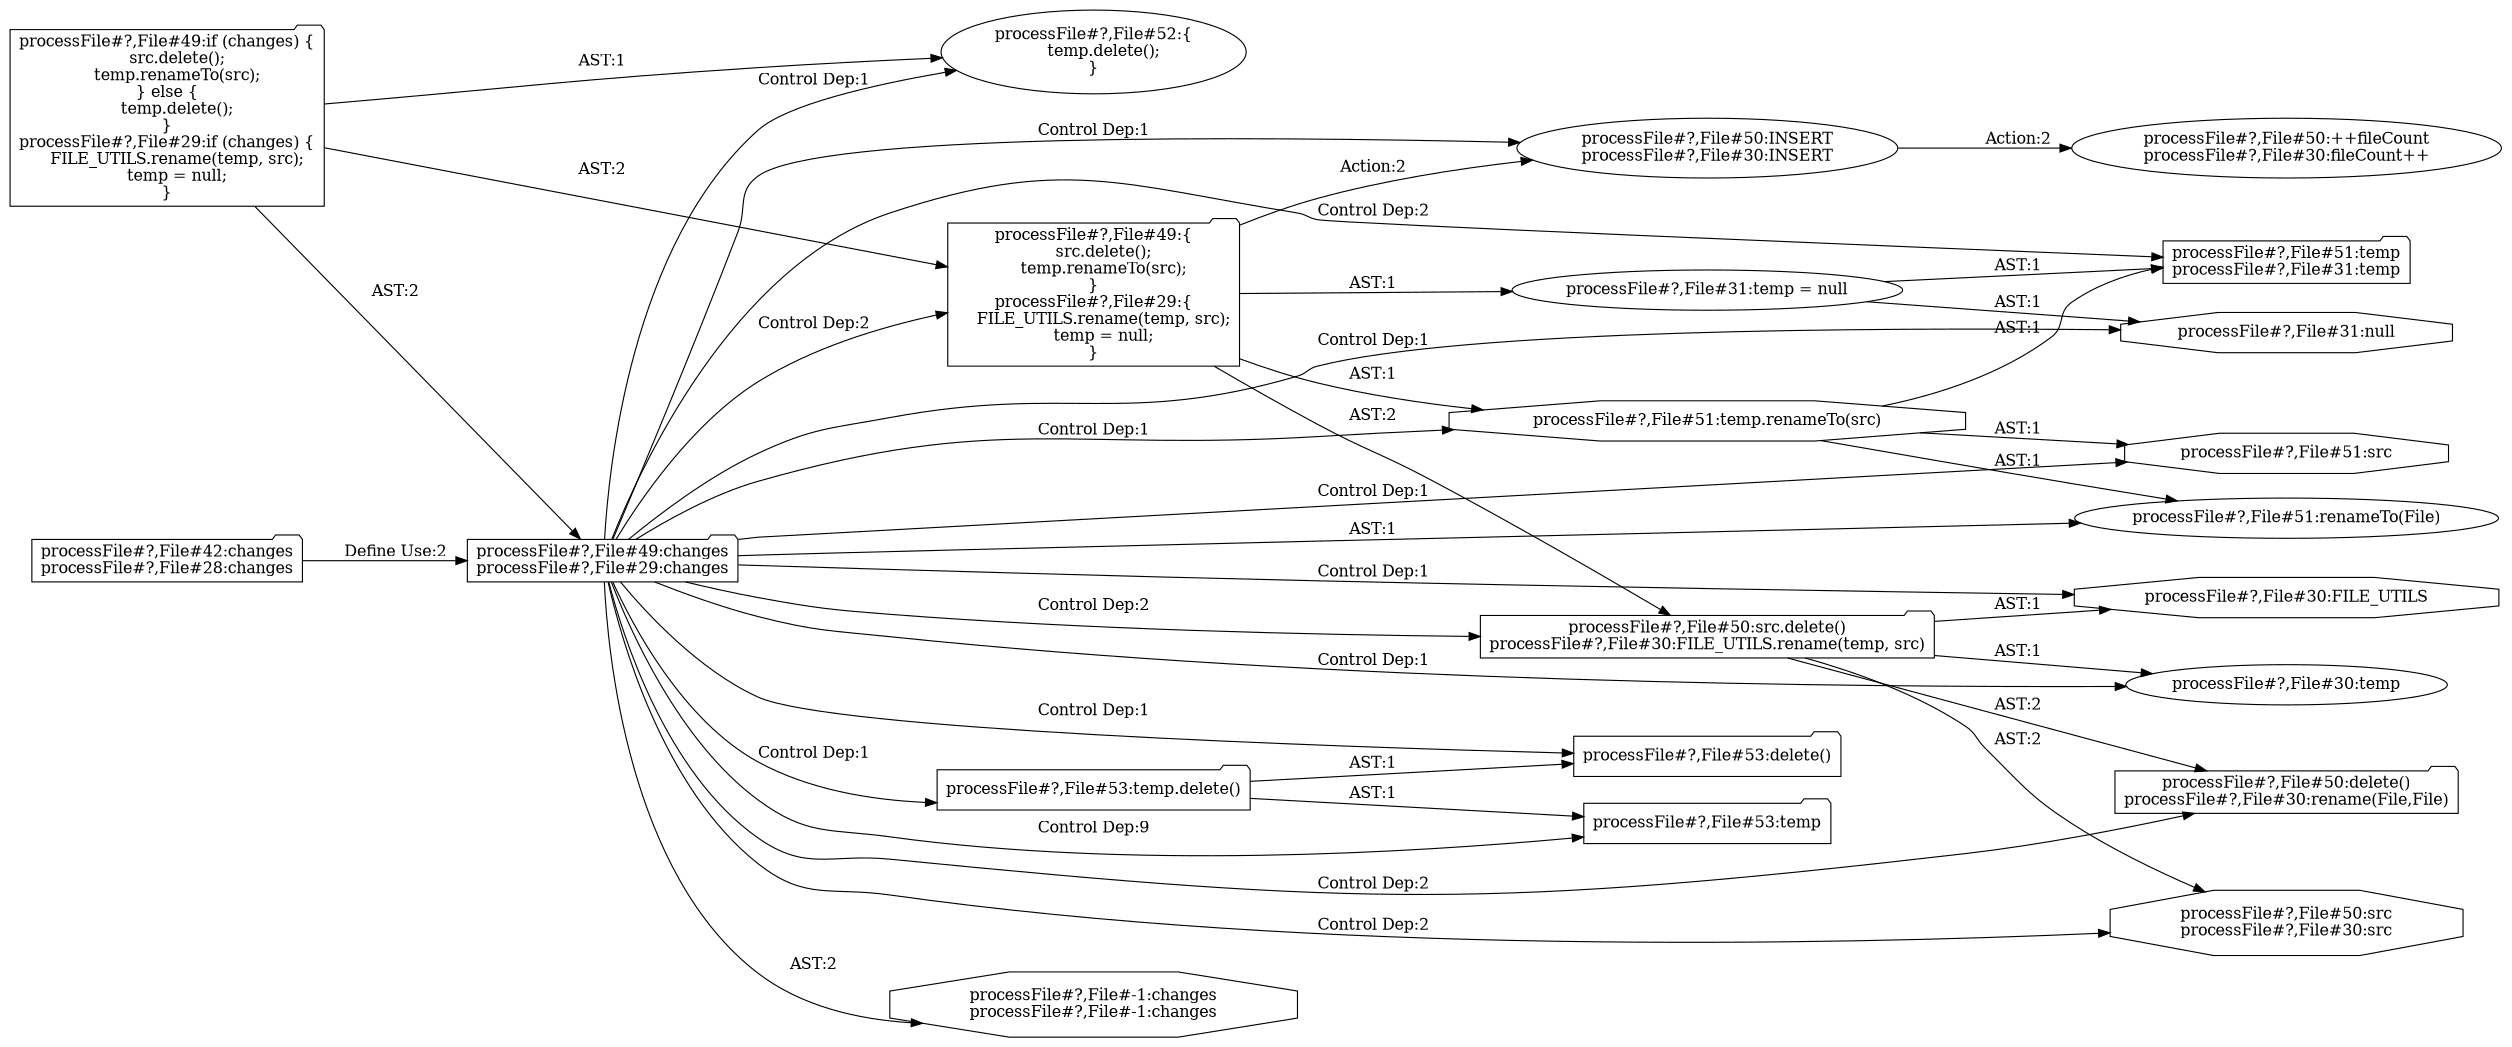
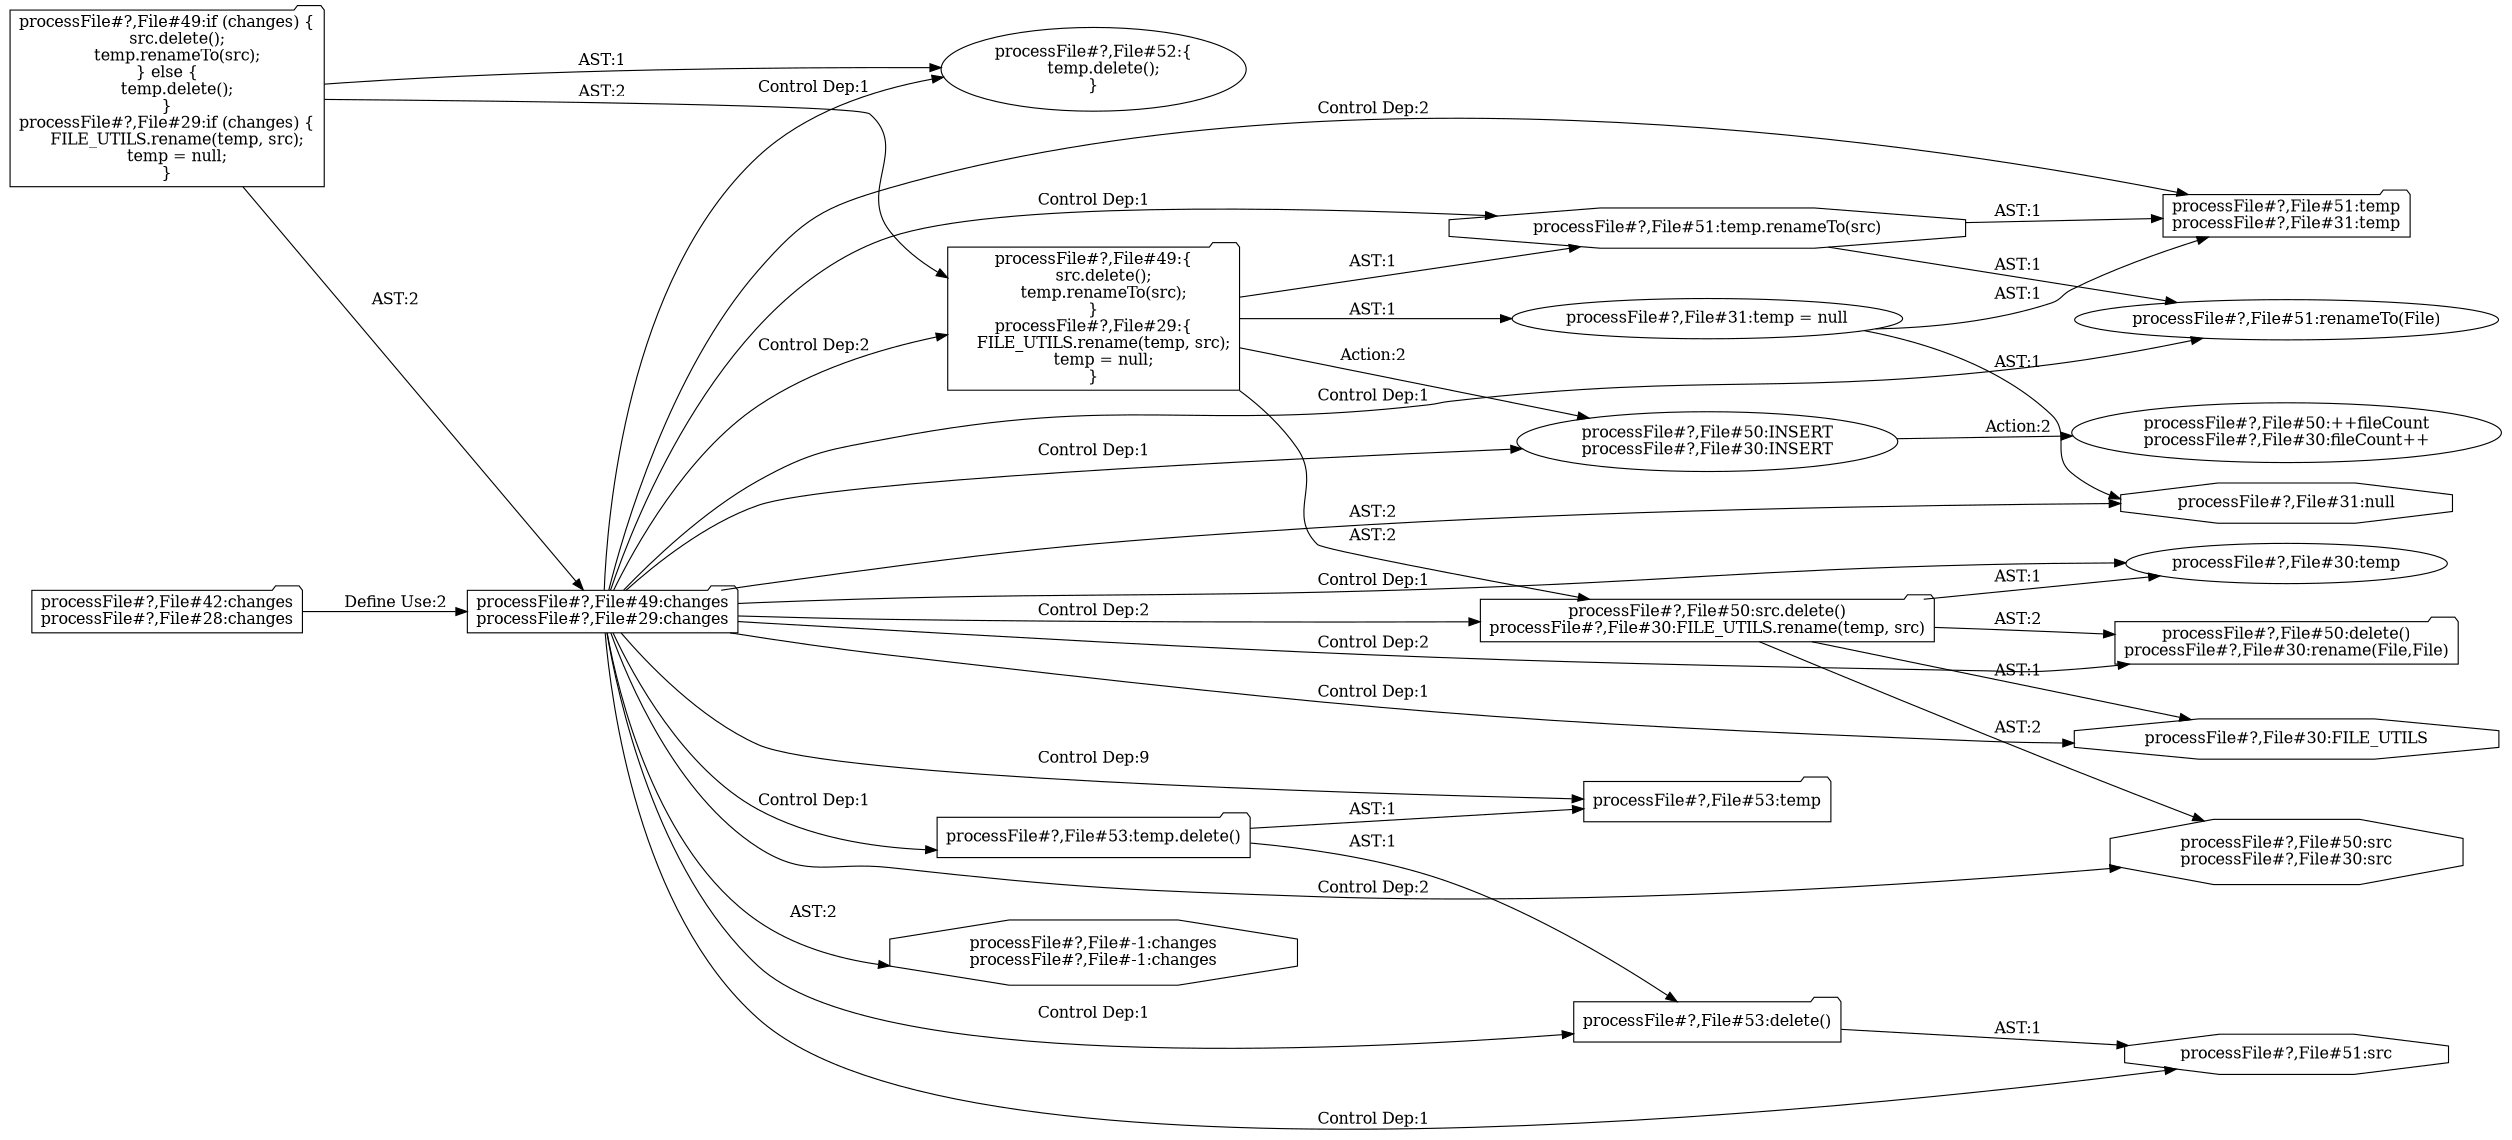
(1373, 341) -> (1373, 513)
(2018, 438) -> (1979, 1037)
(1373, 530) -> (1373, 396)
